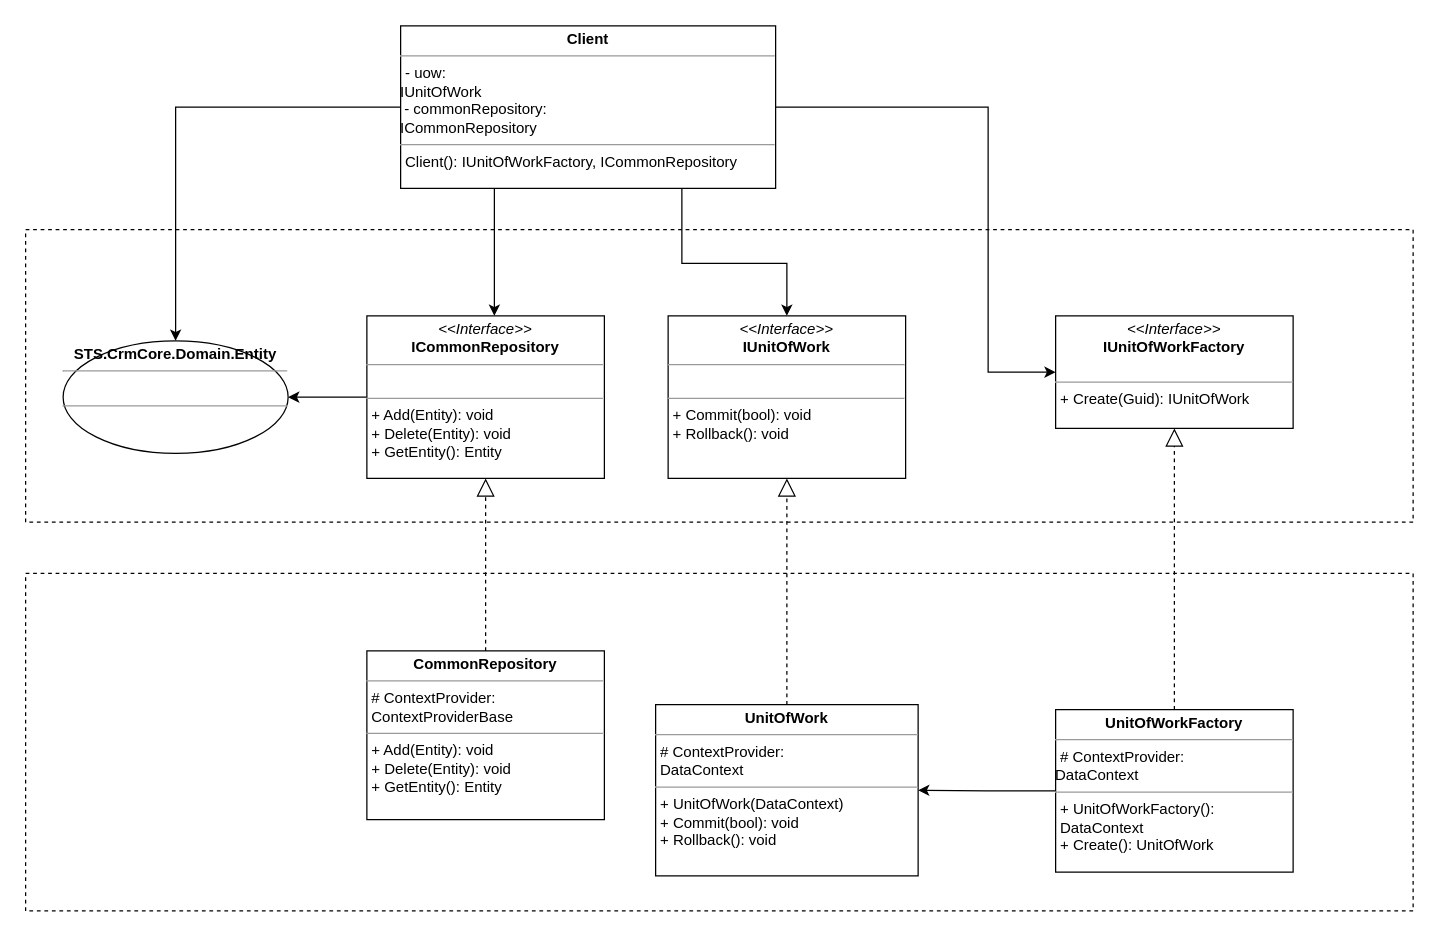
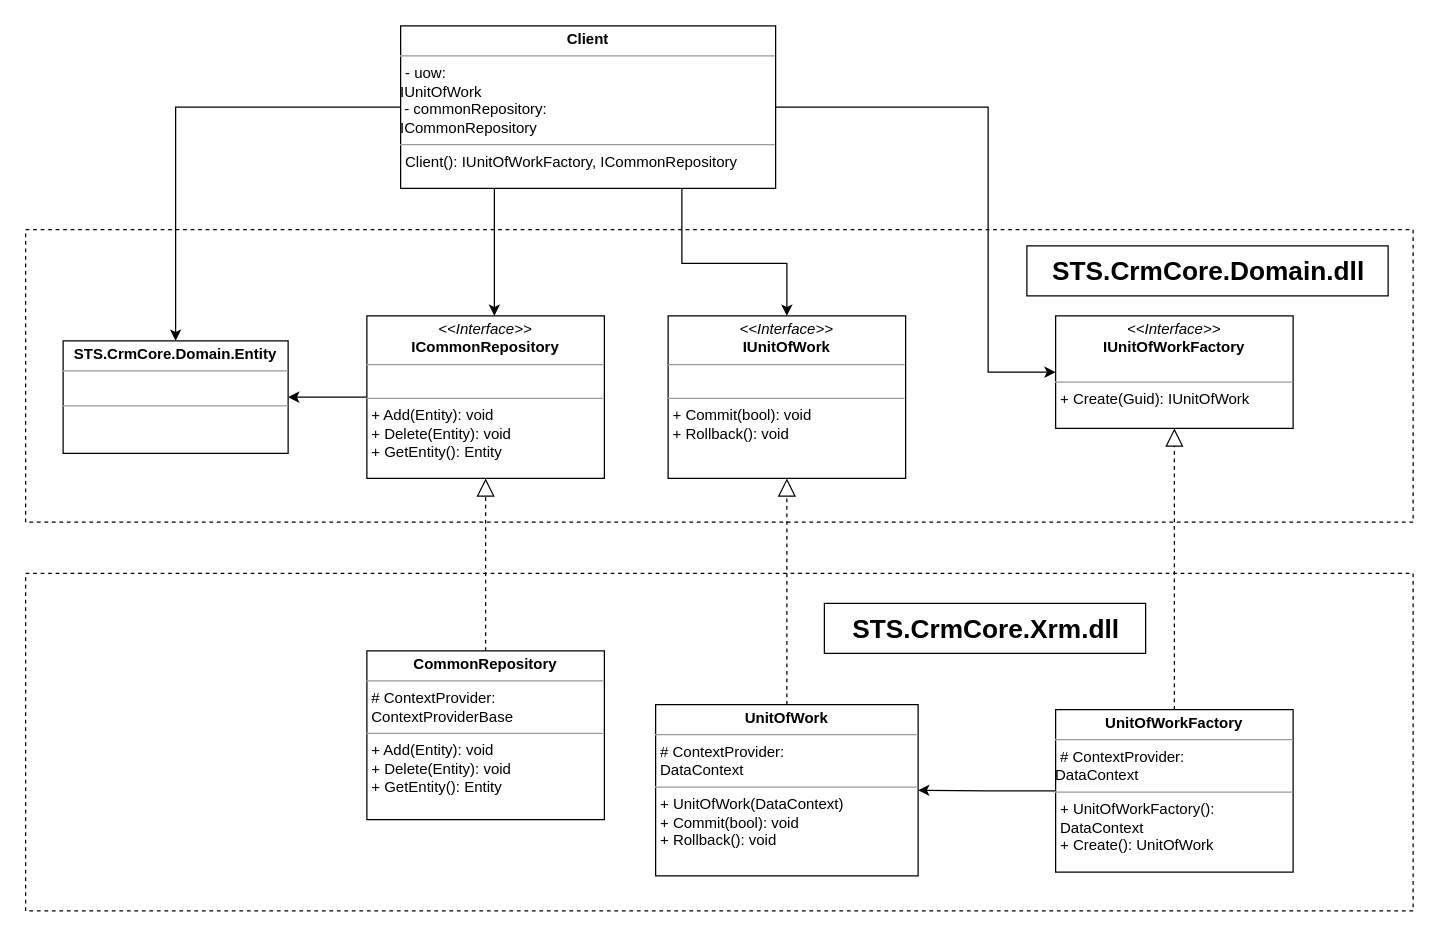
none -> (1208, 271)
(176, 397) -> (176, 397)
none -> (985, 628)
